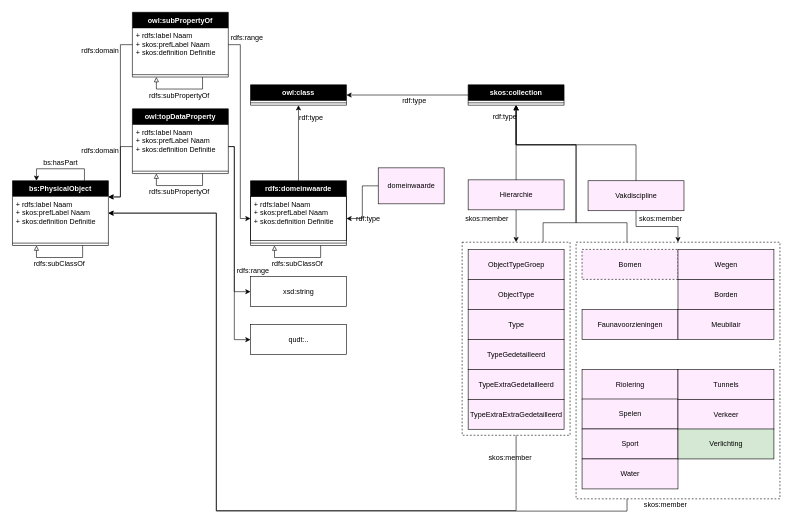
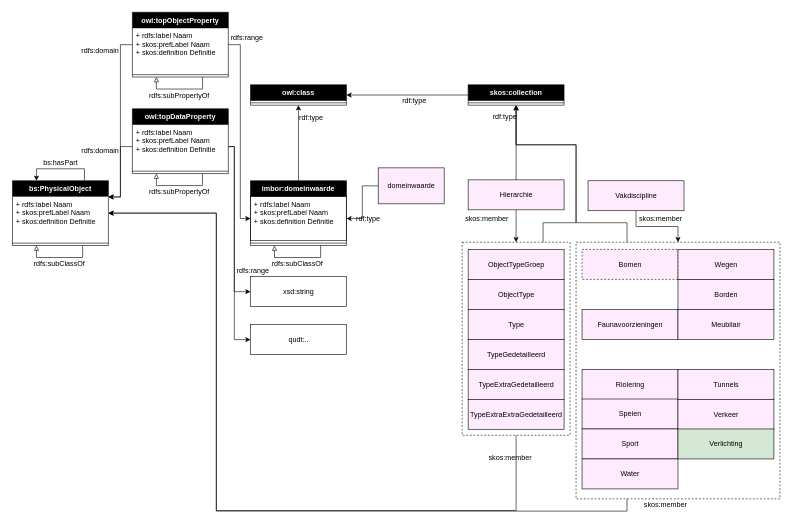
(180, 20) -> (180, 20)
(625, 145) -> none
(298, 189) -> (298, 189)
